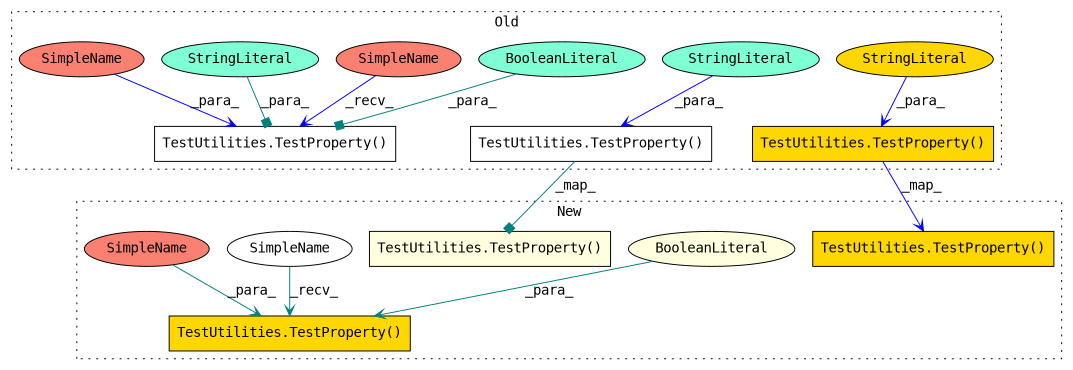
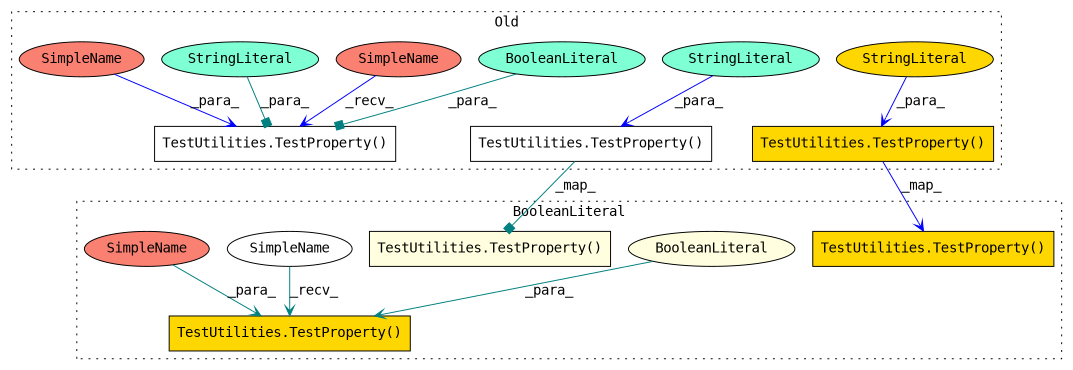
(569, 212) -> (569, 212)
